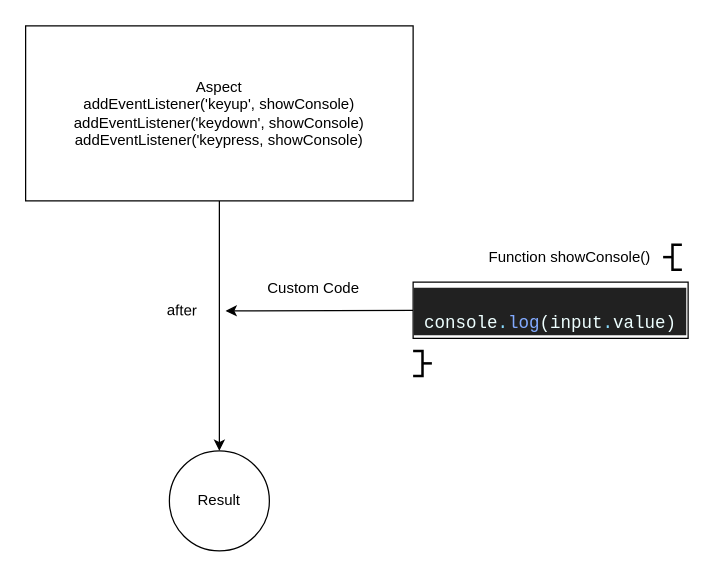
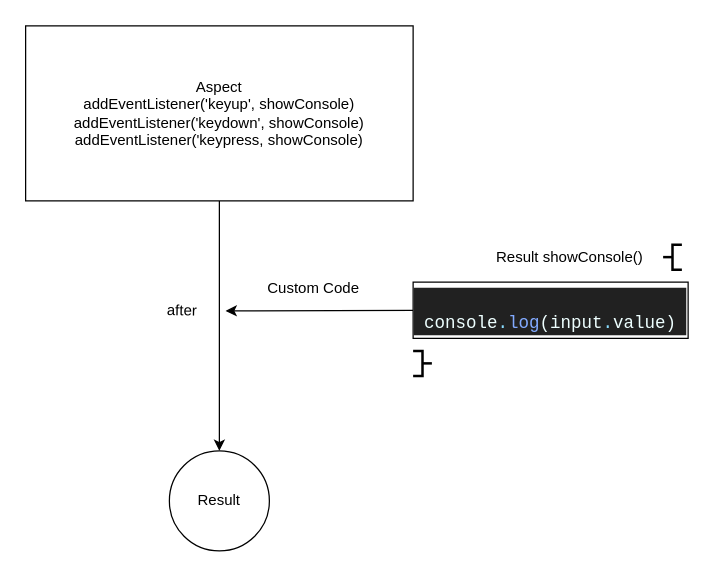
(570, 257) -> (570, 257)
